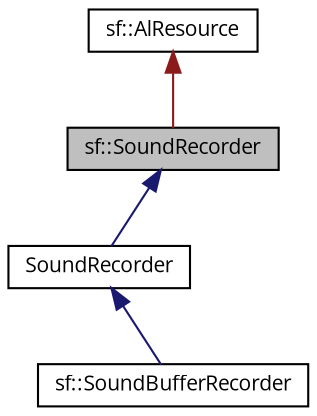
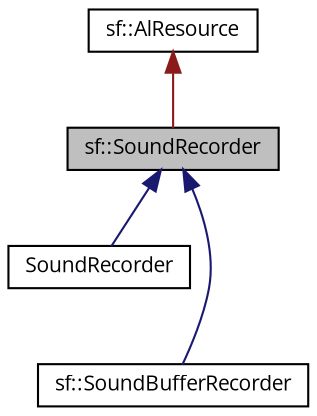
(142, 335) -> (210, 278)
